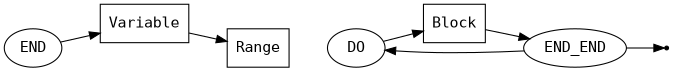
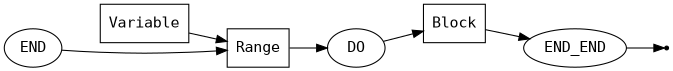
(75, 39) -> (139, 53)
(460, 53) -> (303, 48)
